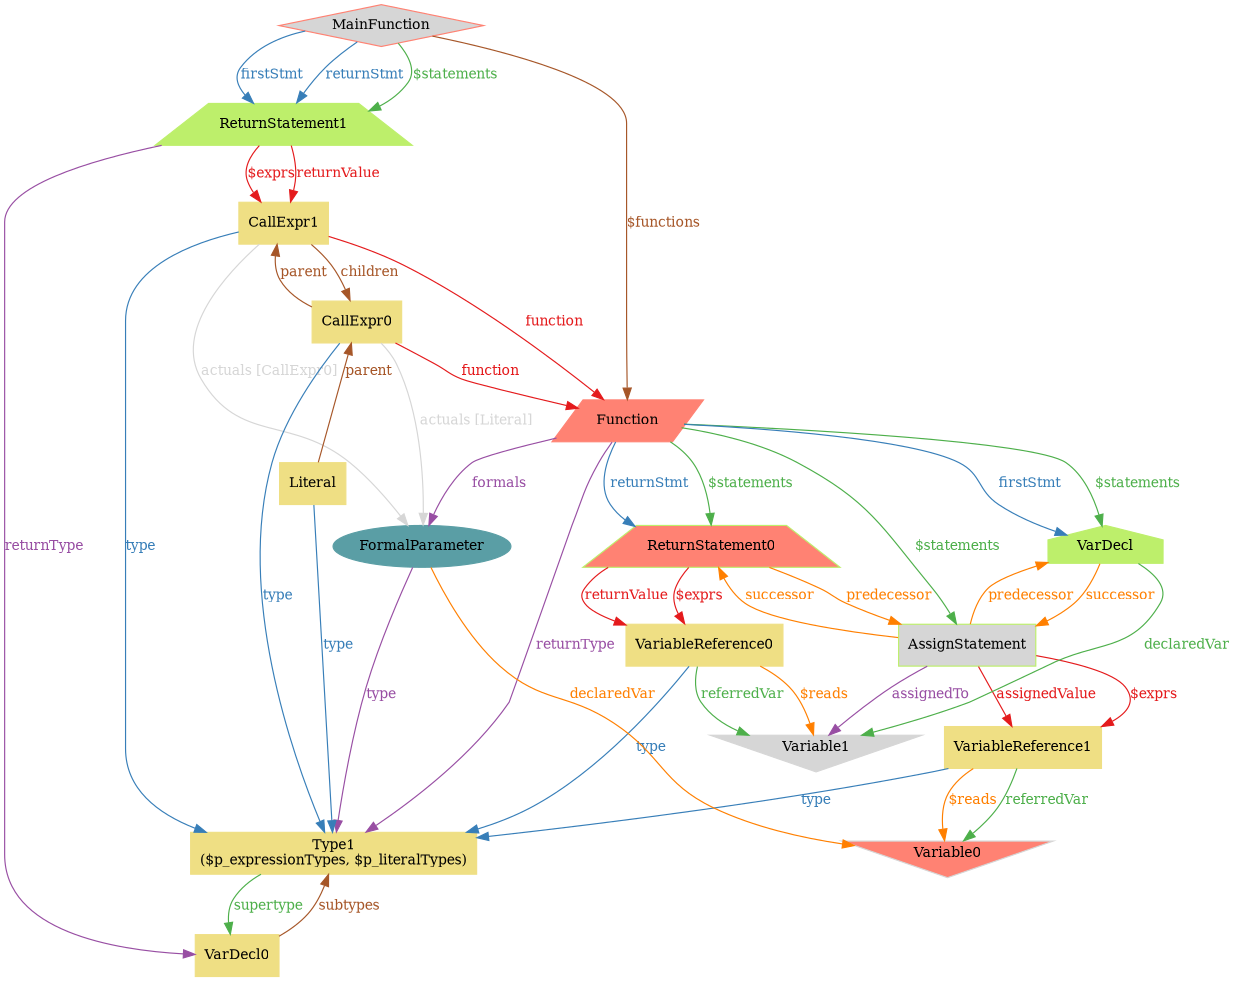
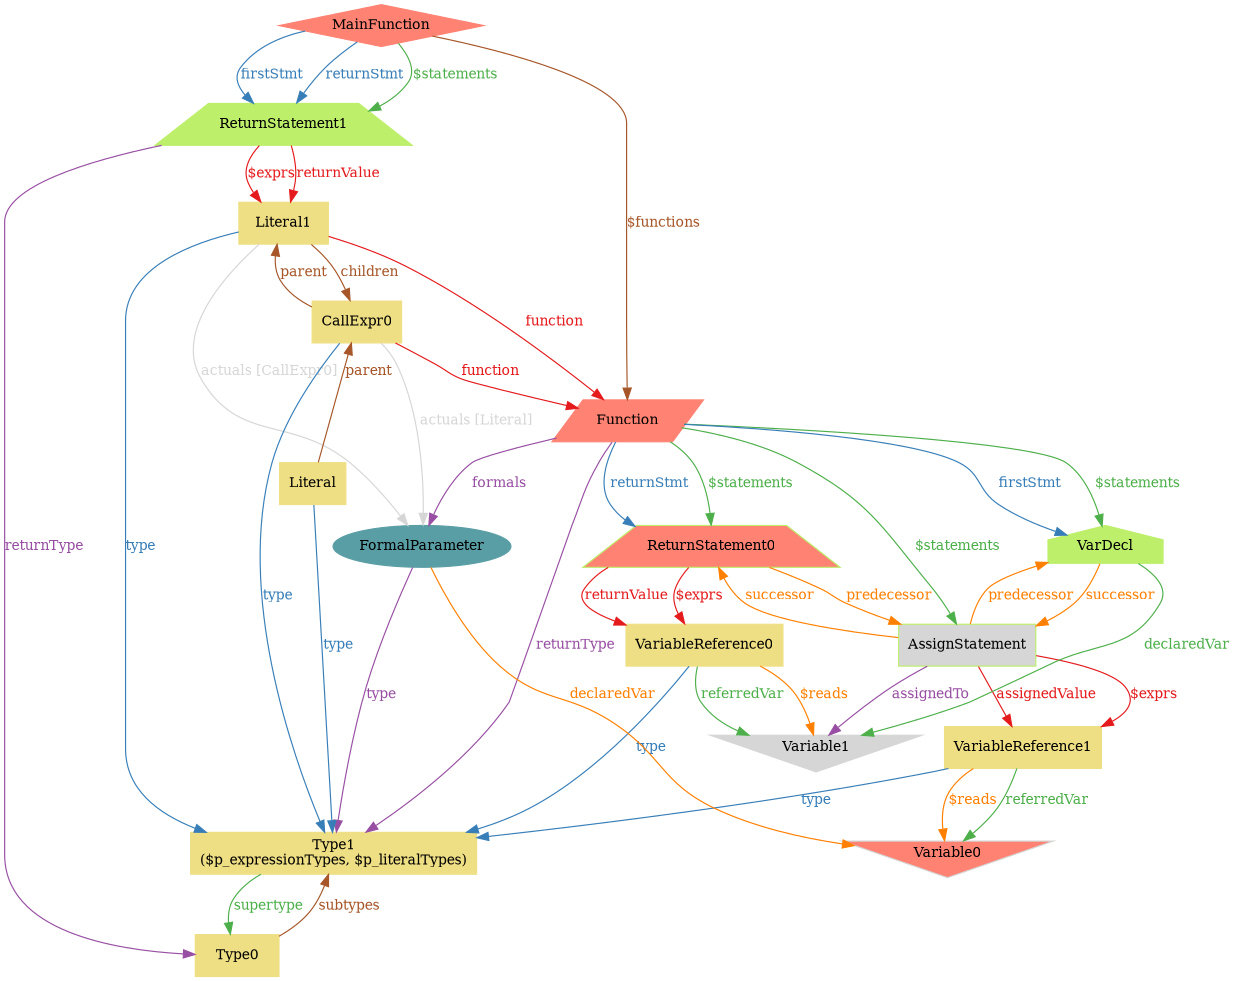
(381, 26) -> (381, 26)
(284, 223) -> (284, 223)
(237, 956) -> (237, 956)
